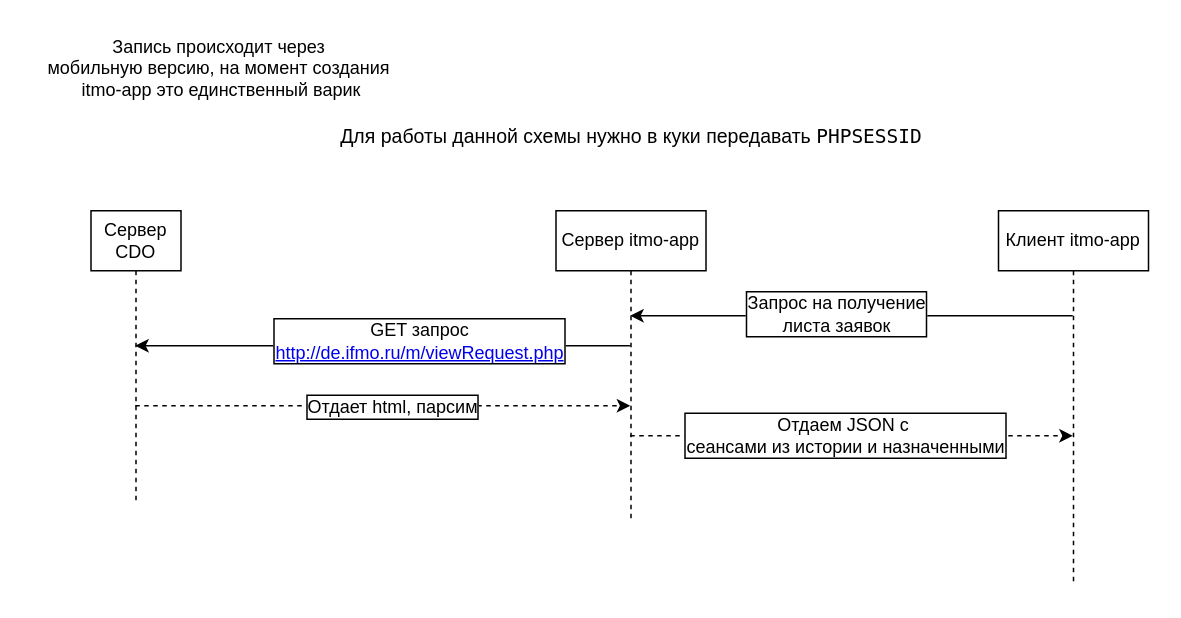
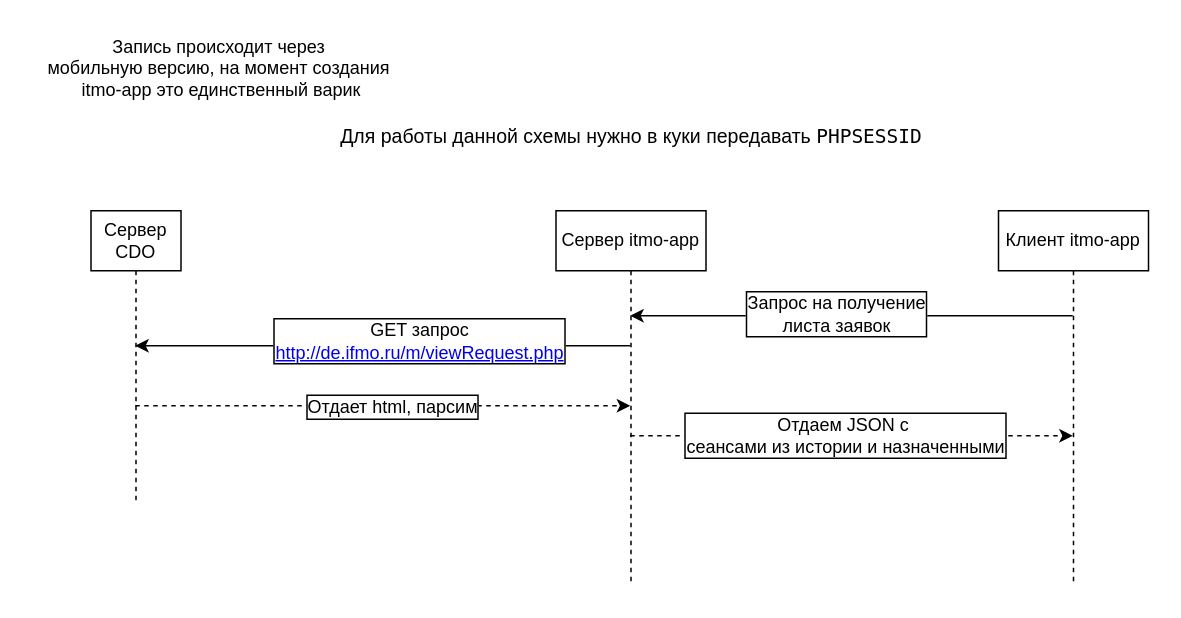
(631, 365) -> (631, 398)
